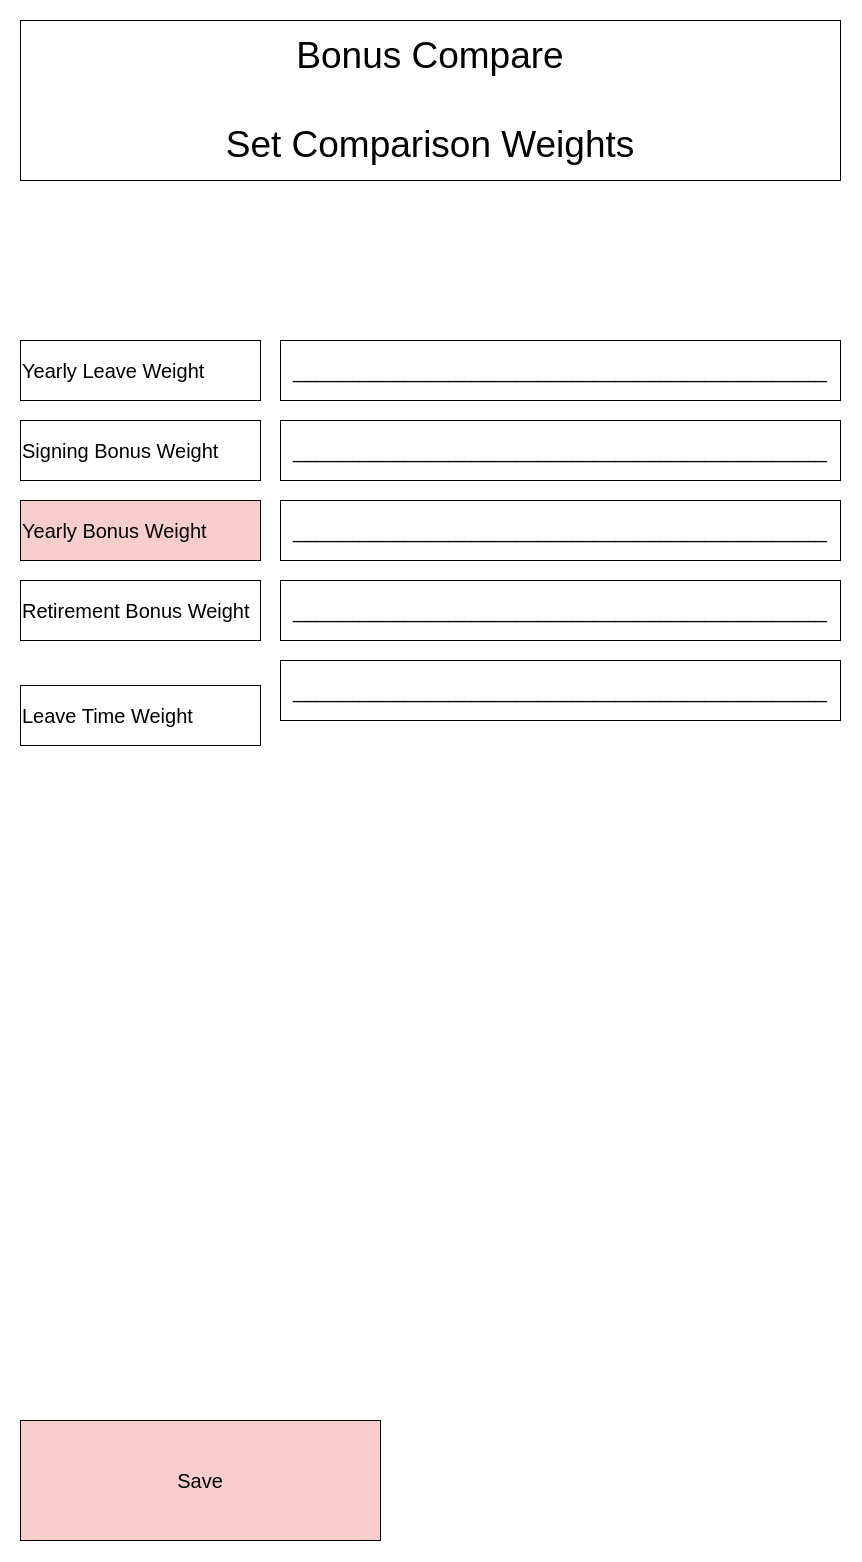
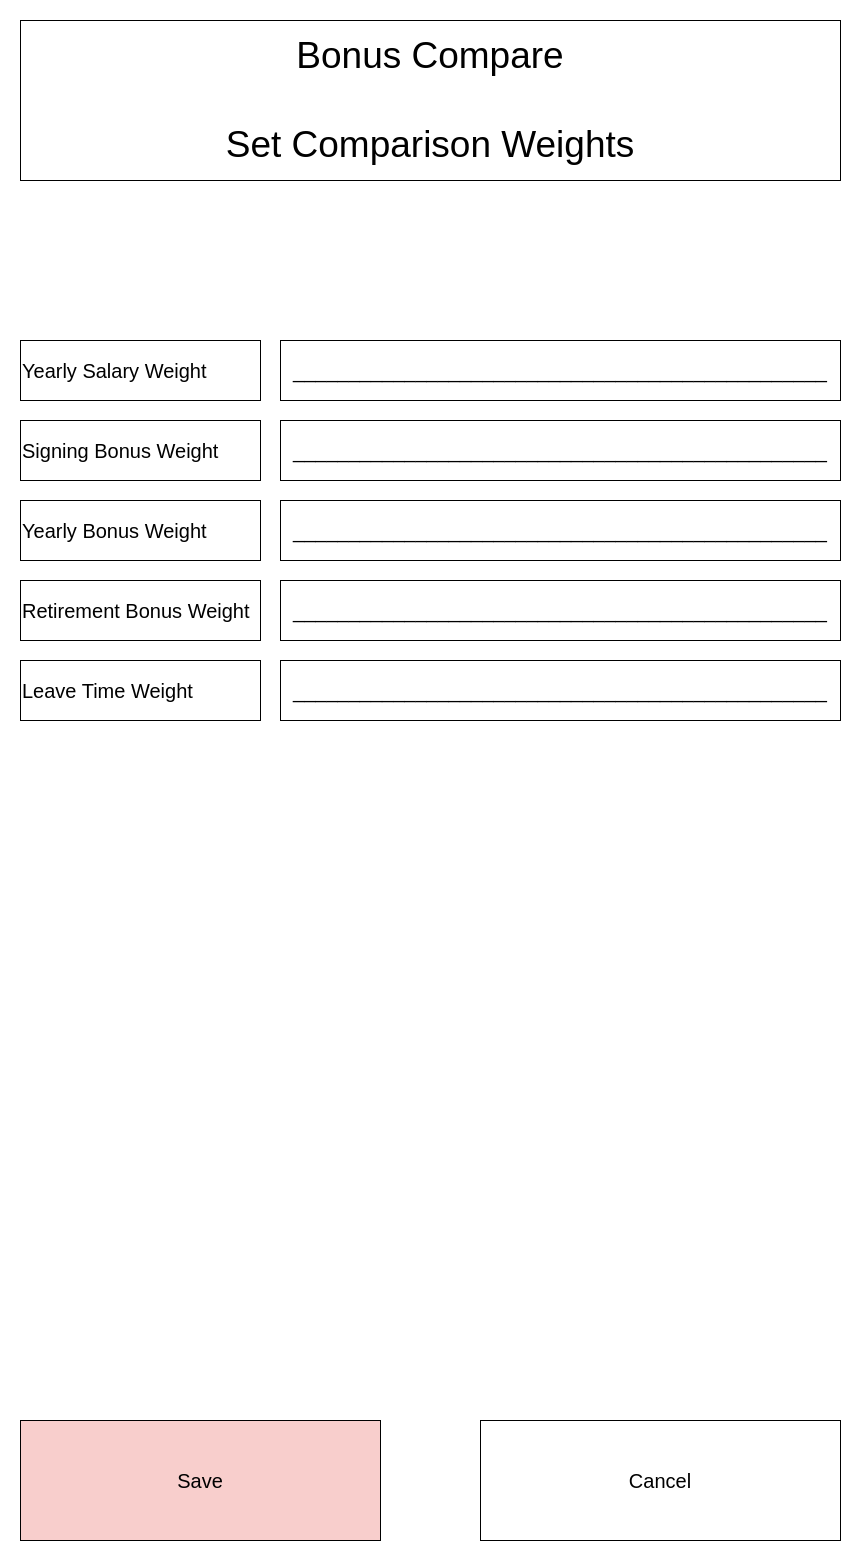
(80, 371) -> (82, 371)
(141, 531) -> (141, 531)
(141, 716) -> (141, 691)
none -> (661, 1481)
